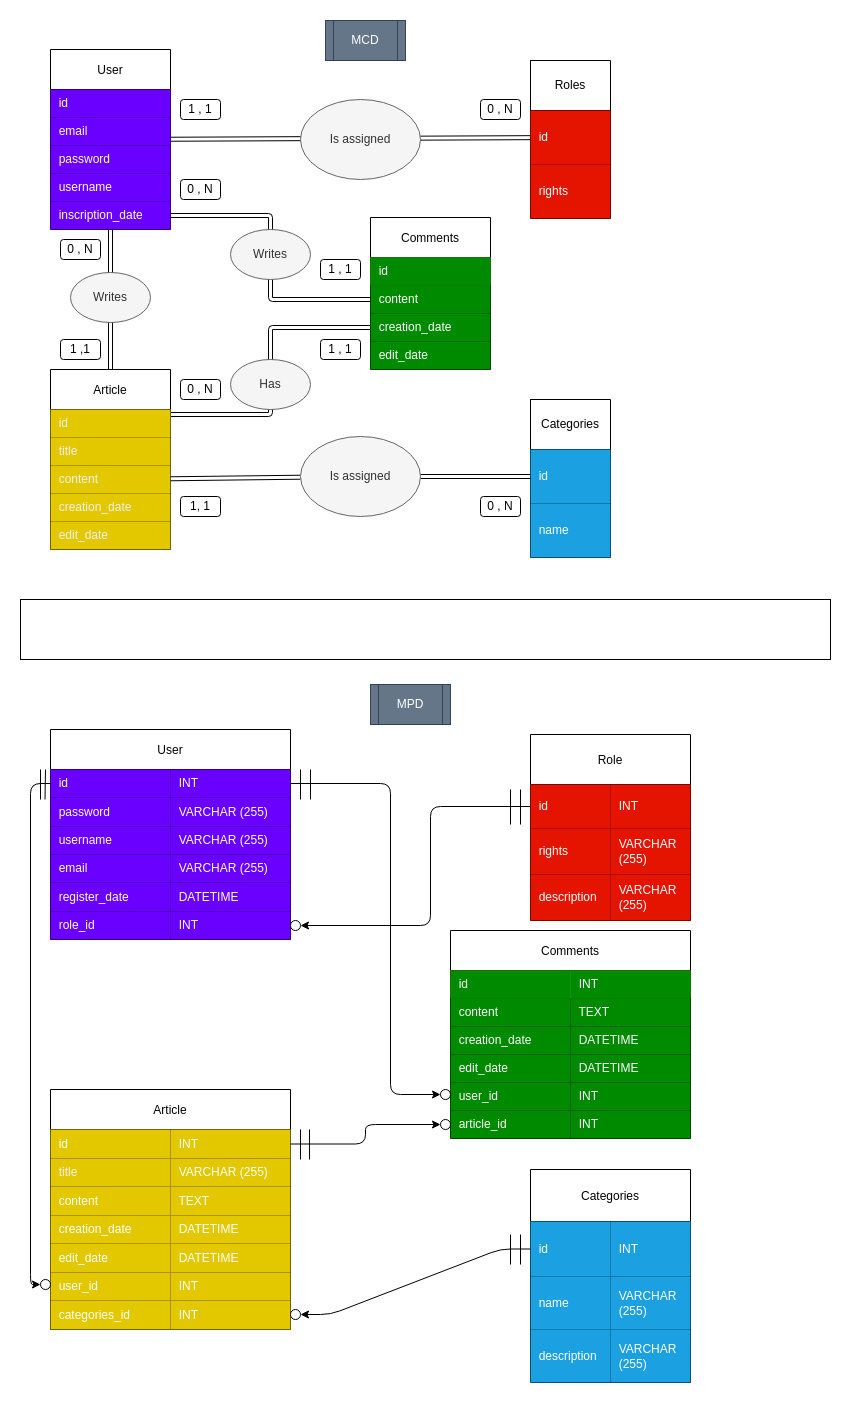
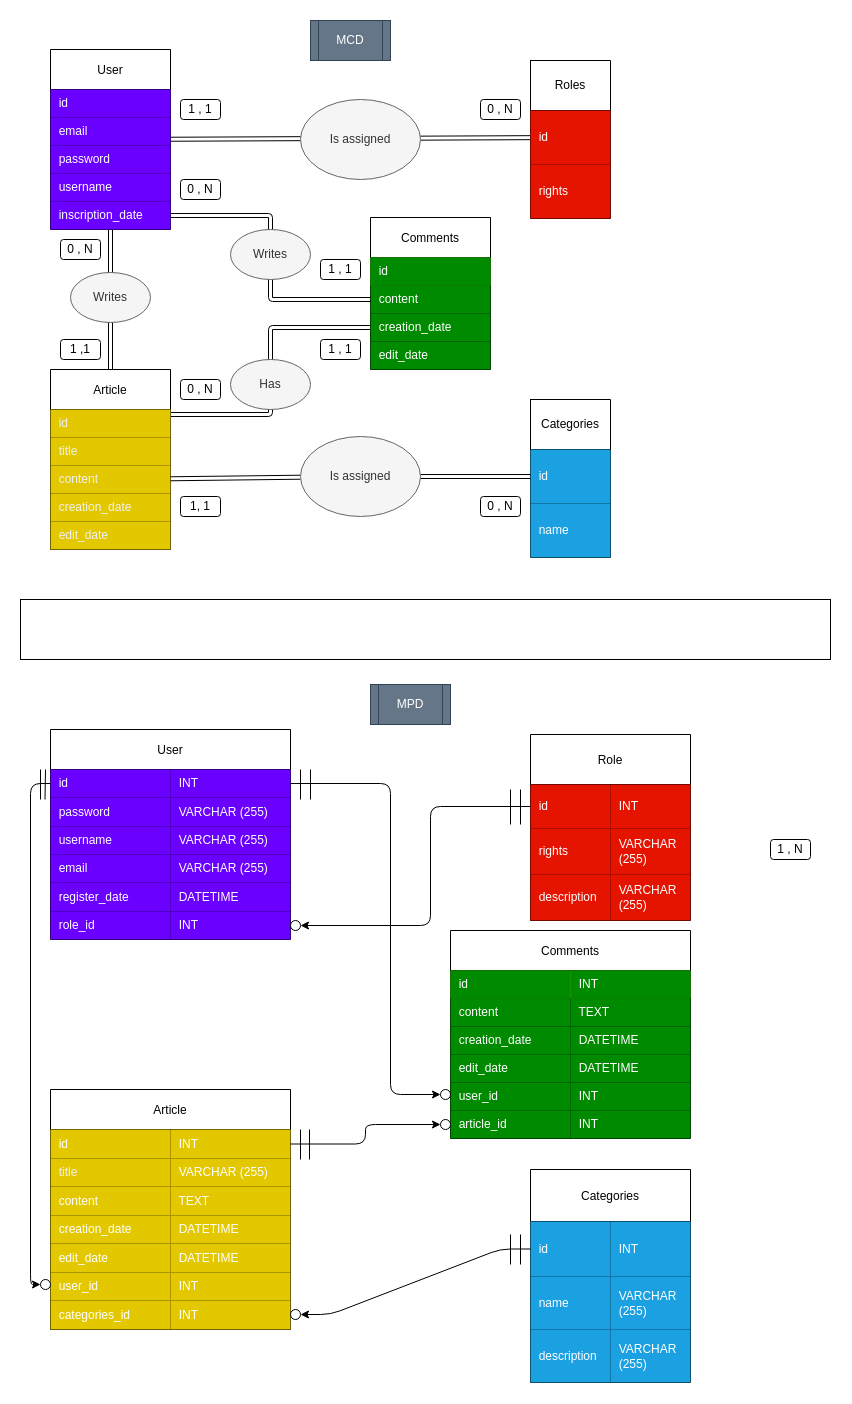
(366, 41) -> (351, 41)
none -> (791, 850)
